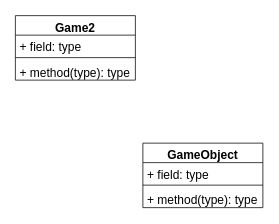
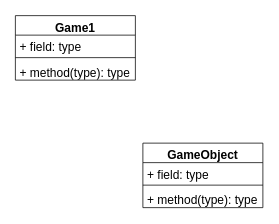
(75, 28) -> (75, 28)
